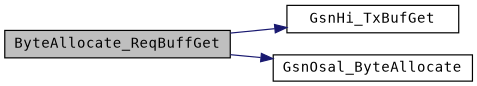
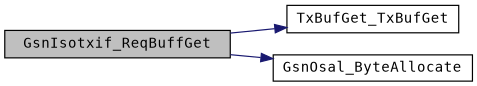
(373, 19) -> (373, 19)
(118, 44) -> (118, 44)
